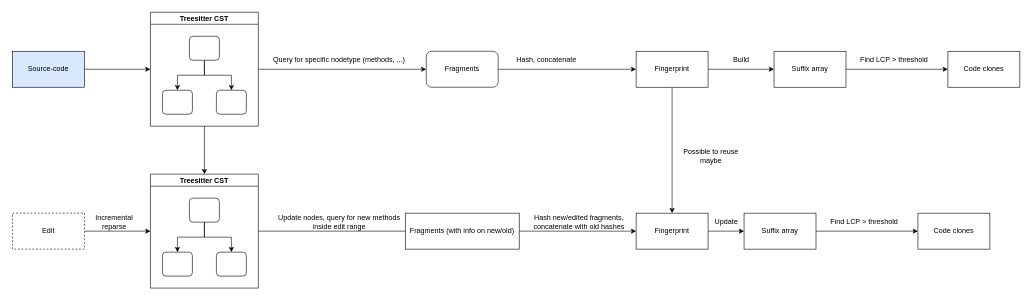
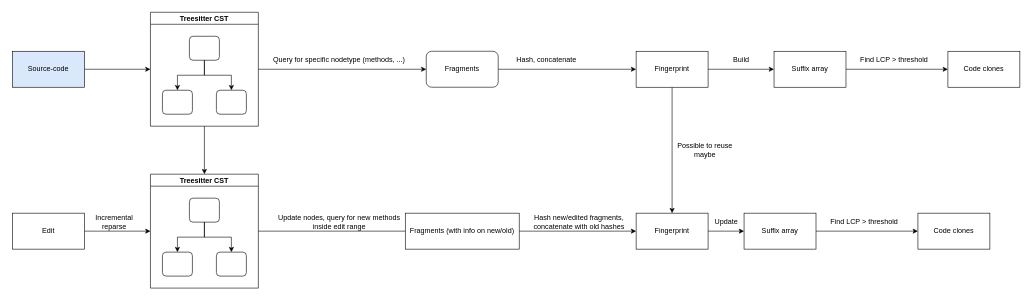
(711, 156) -> (705, 150)
(48, 231) -> (48, 231)
